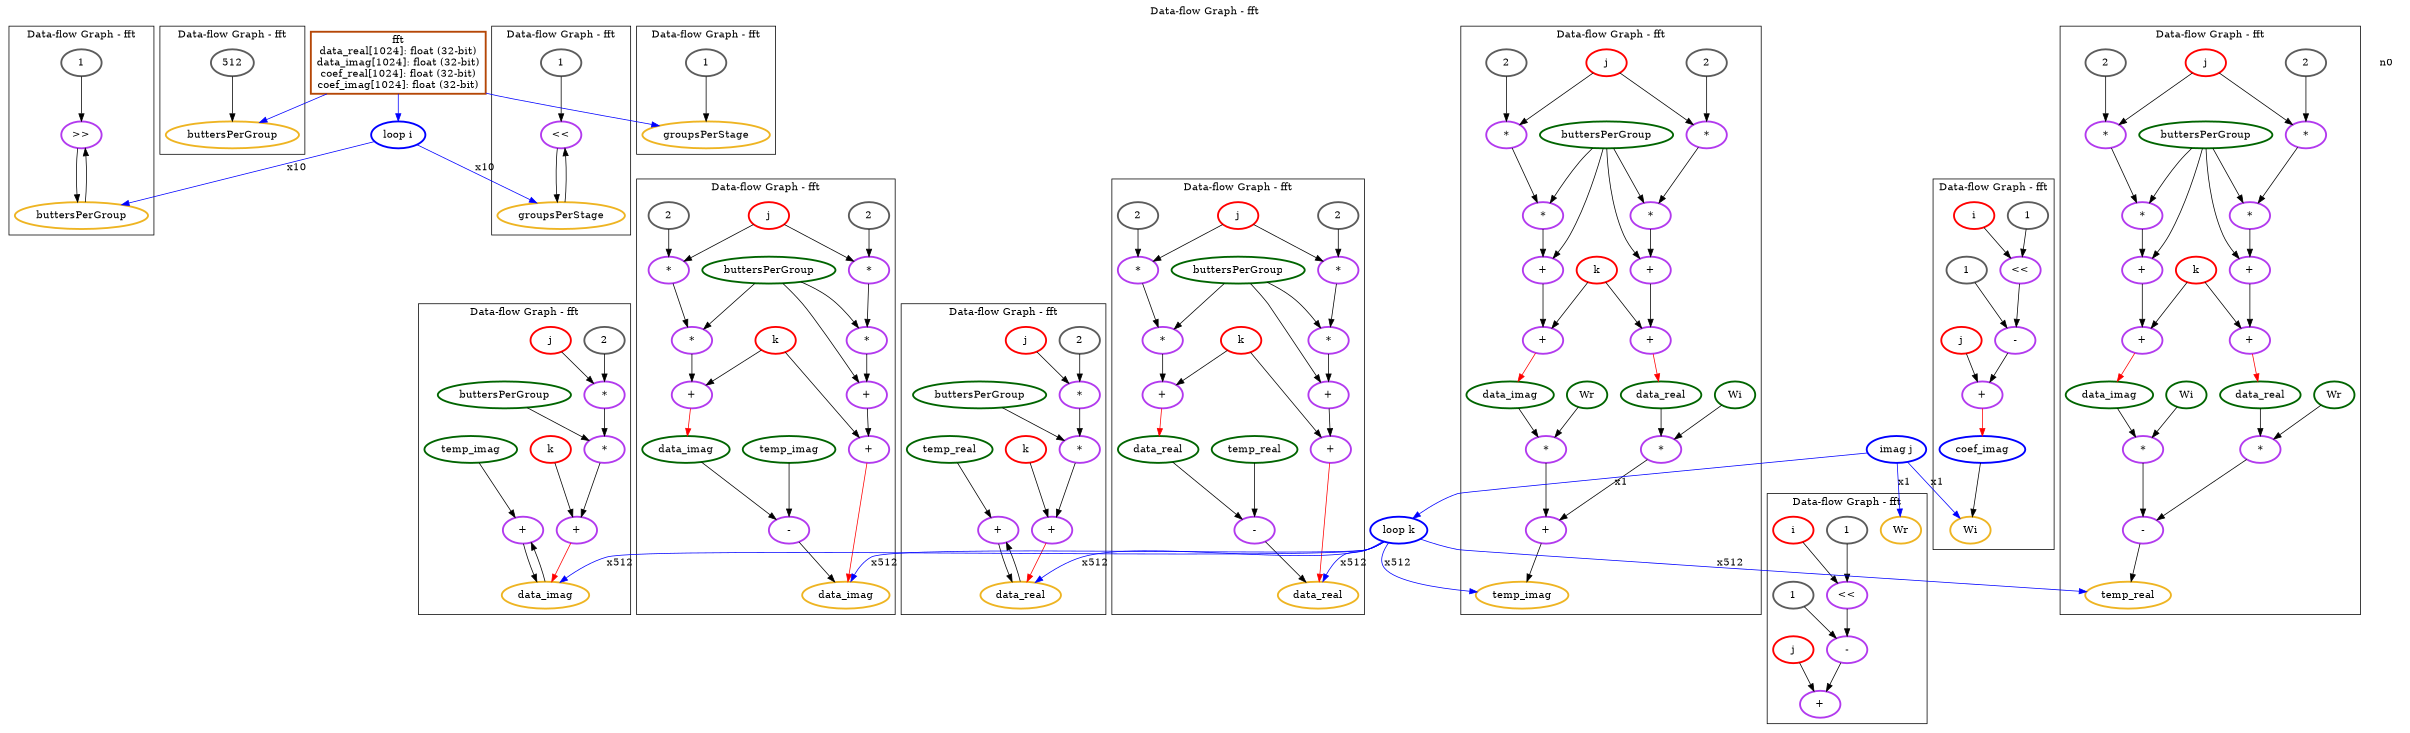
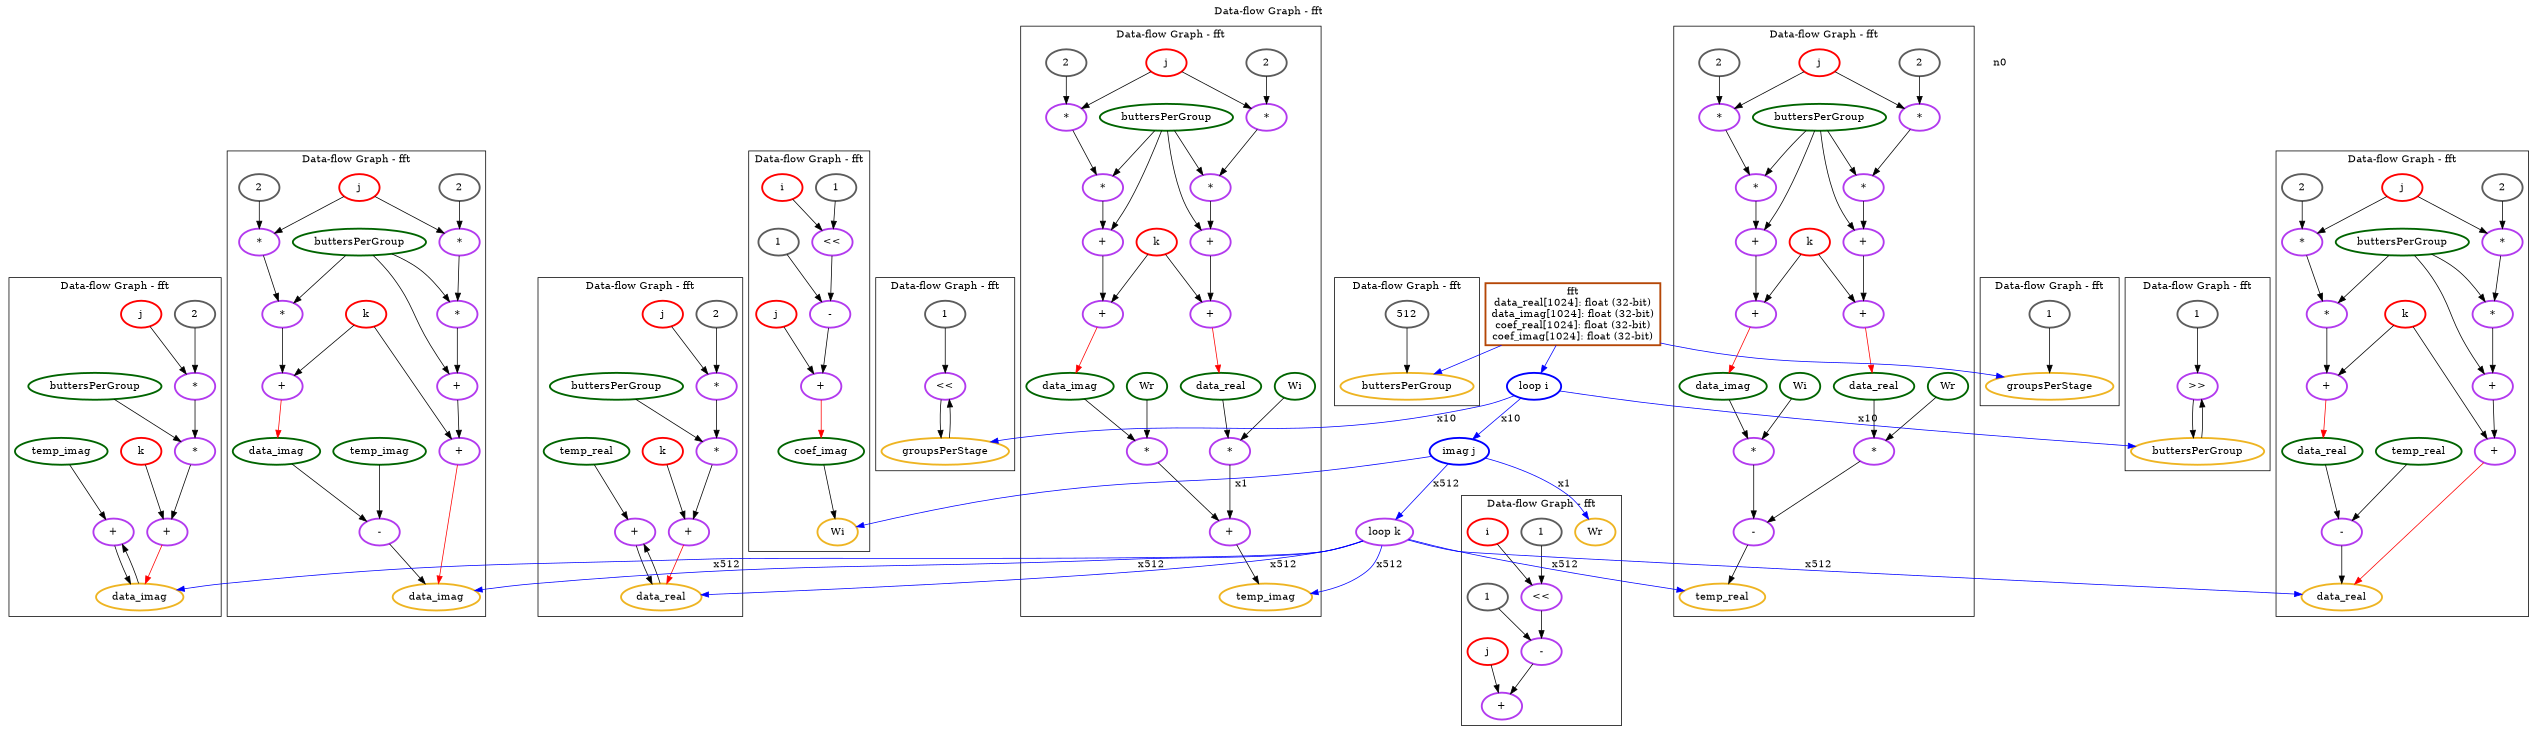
none -> (1500, 416)
(1982, 449) -> (821, 451)
(1621, 482) -> (1447, 484)
(1399, 530) -> (1385, 532)
